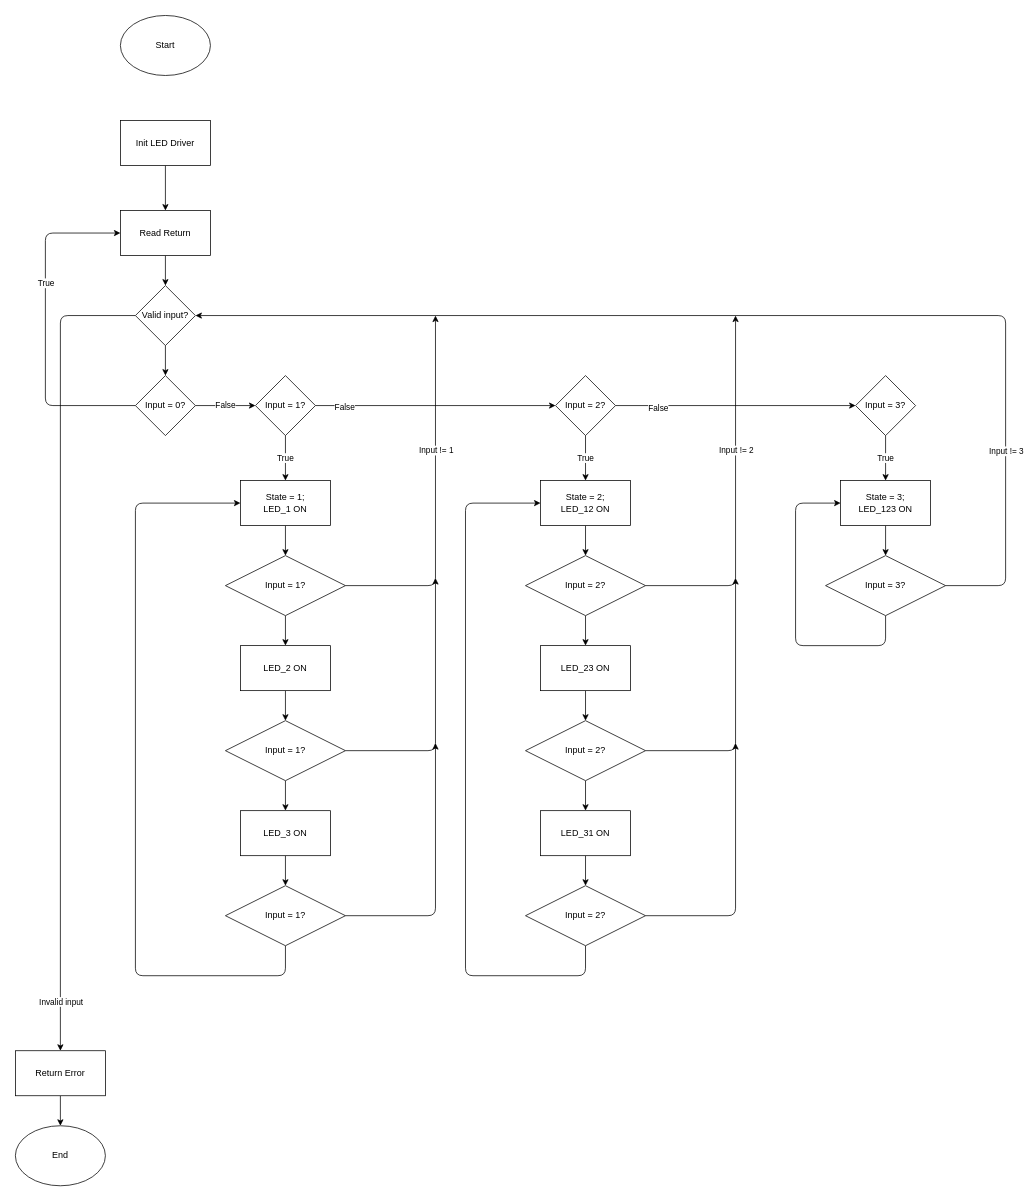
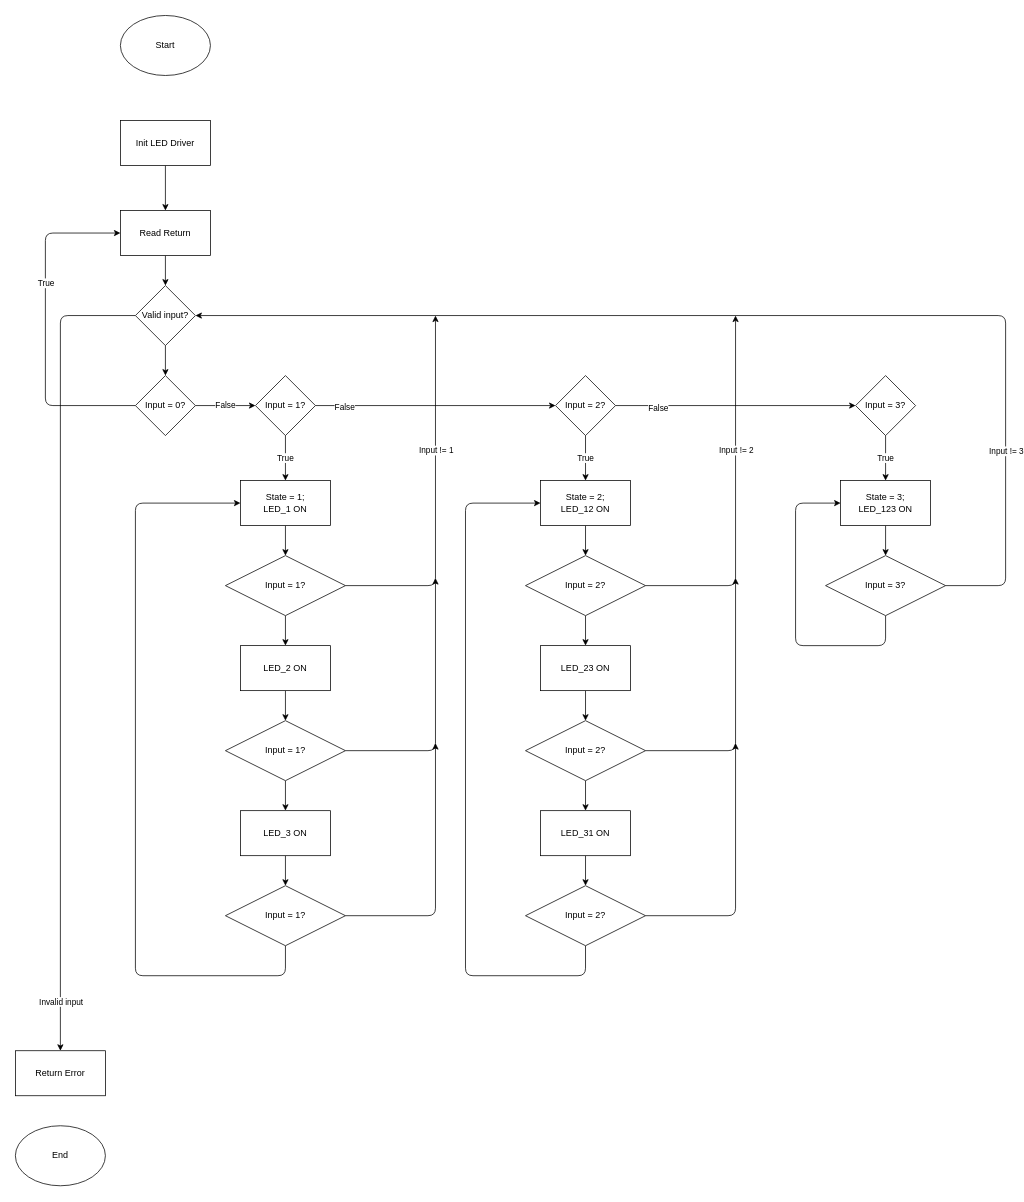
(60, 1107) -> none
